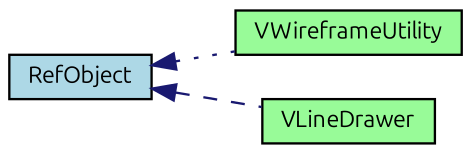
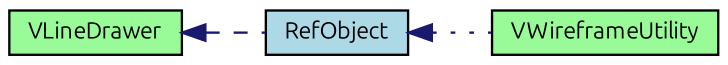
(219, 100) -> (236, 33)
